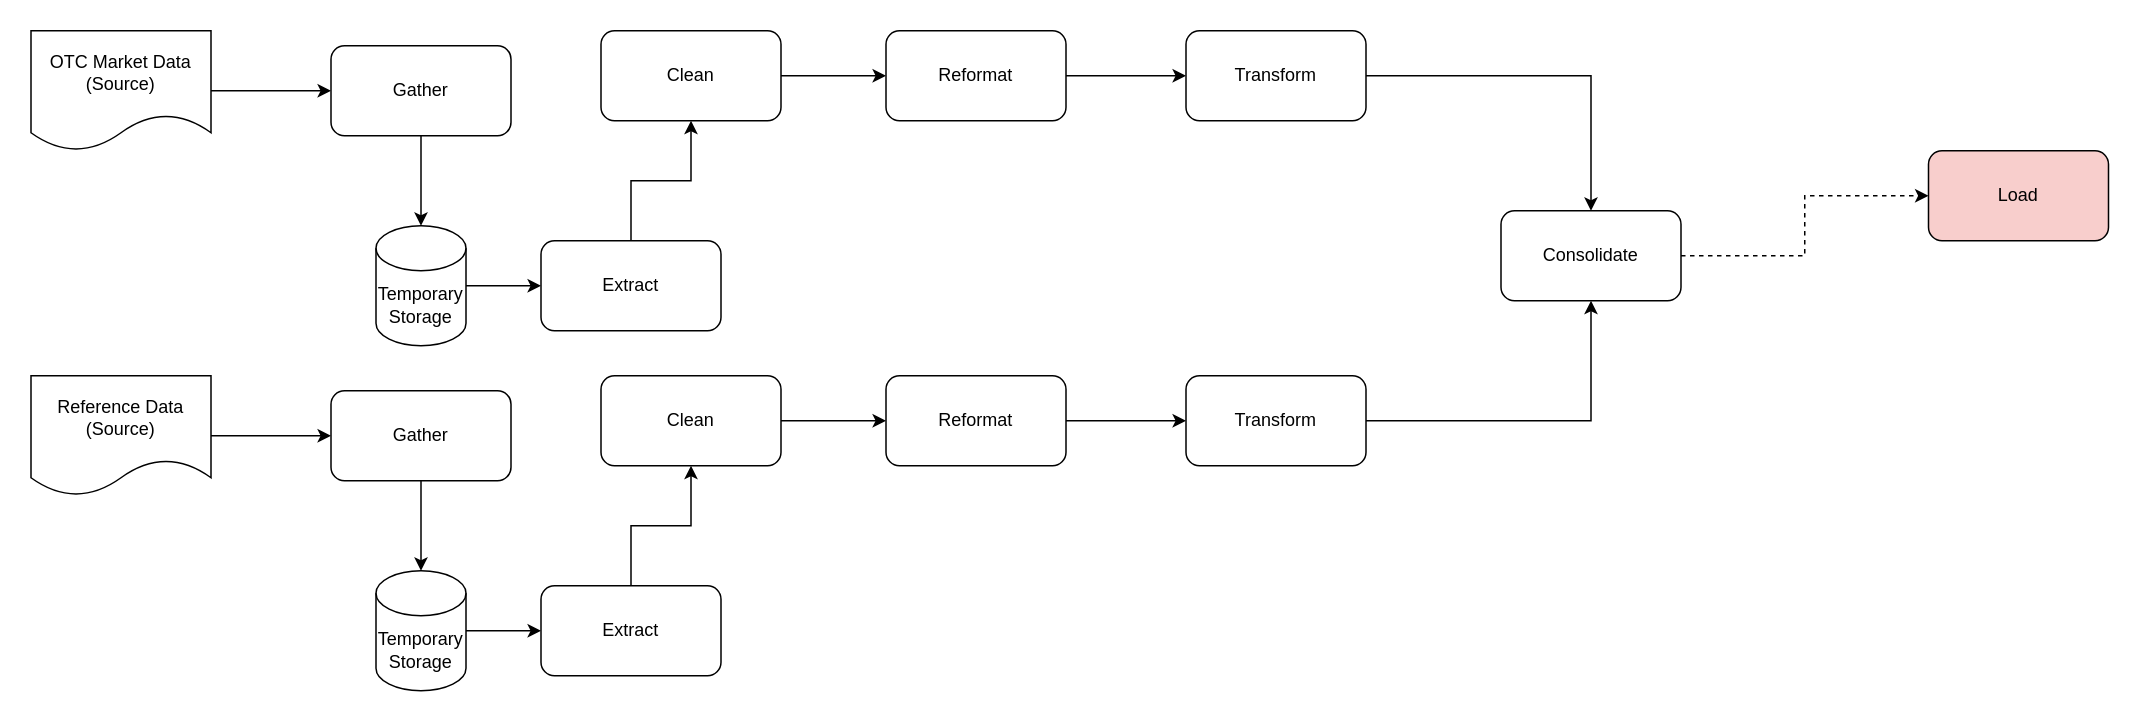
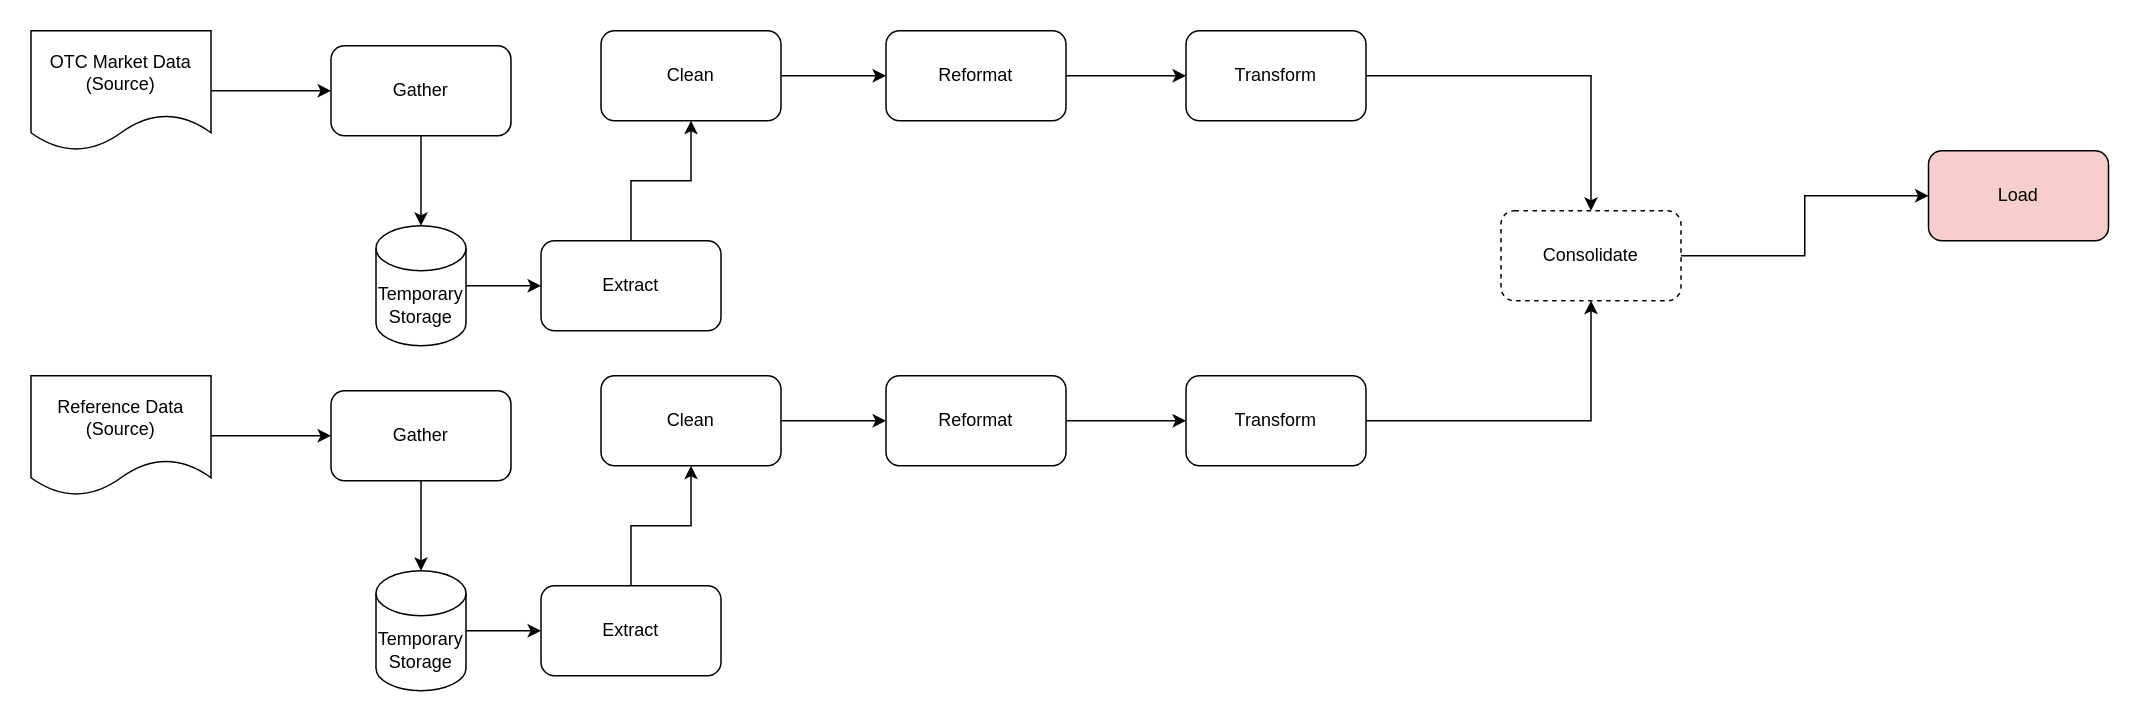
(1805, 231) -> (1805, 231)
(1591, 256) -> (1591, 256)
